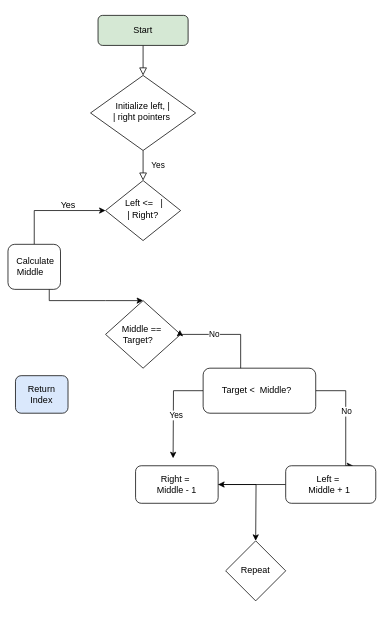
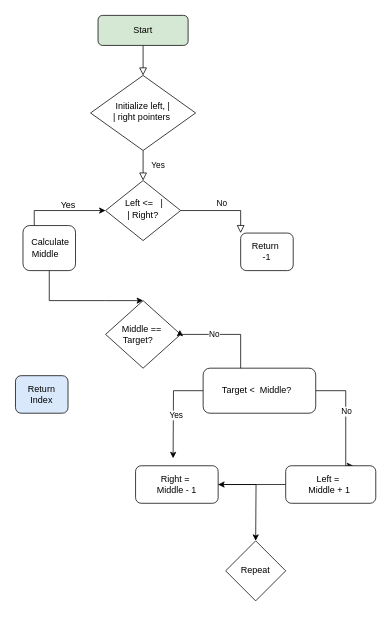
none -> (217, 210)
none -> (267, 252)
(34, 267) -> (49, 248)
